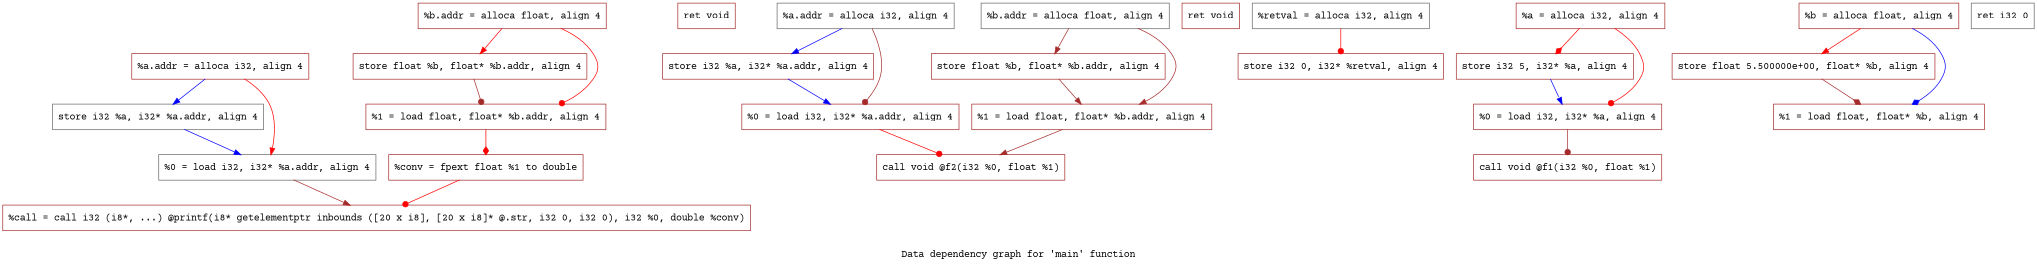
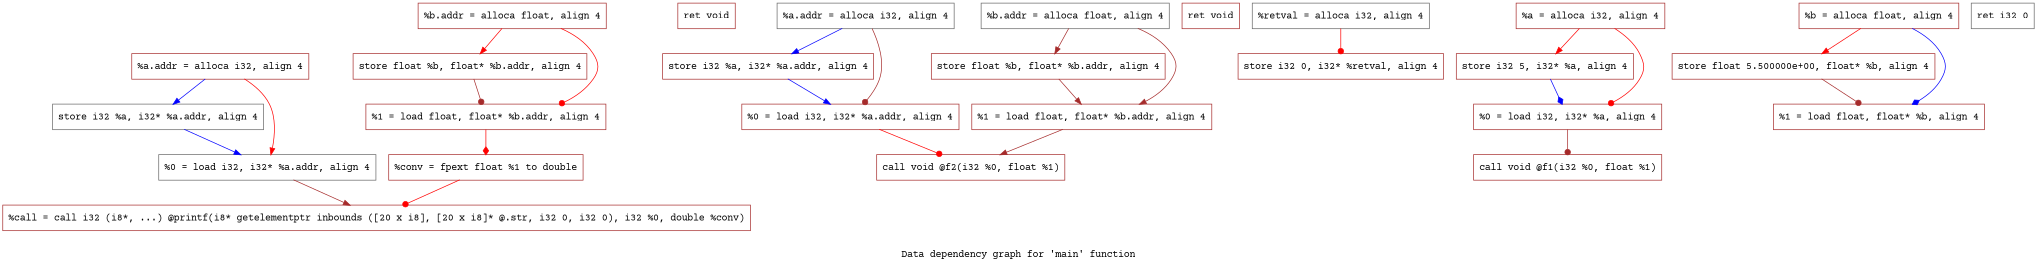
(1570, 39) -> (1570, 39)
(1555, 88) -> (1555, 88)
(1839, 90) -> (1839, 90)
